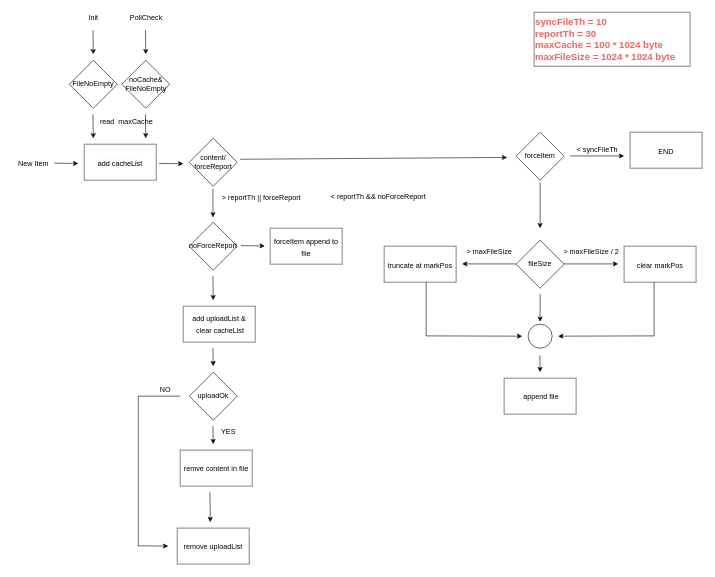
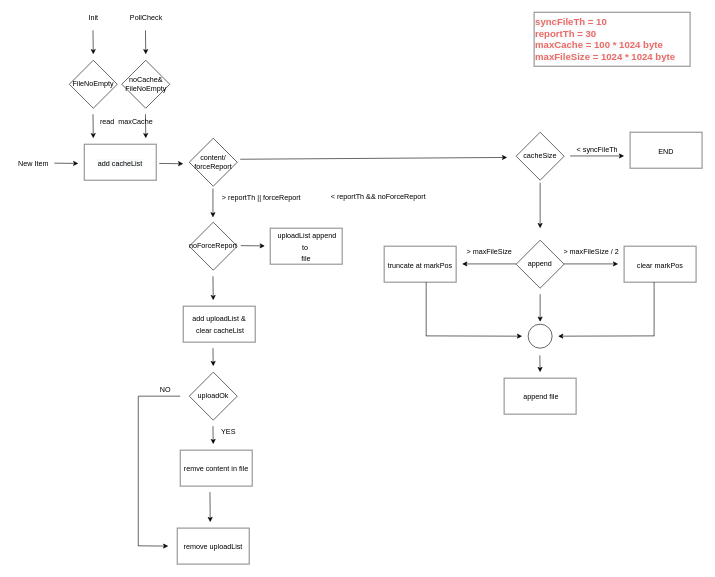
(540, 156) -> (540, 156)
(306, 246) -> (306, 246)
(540, 264) -> (540, 264)
